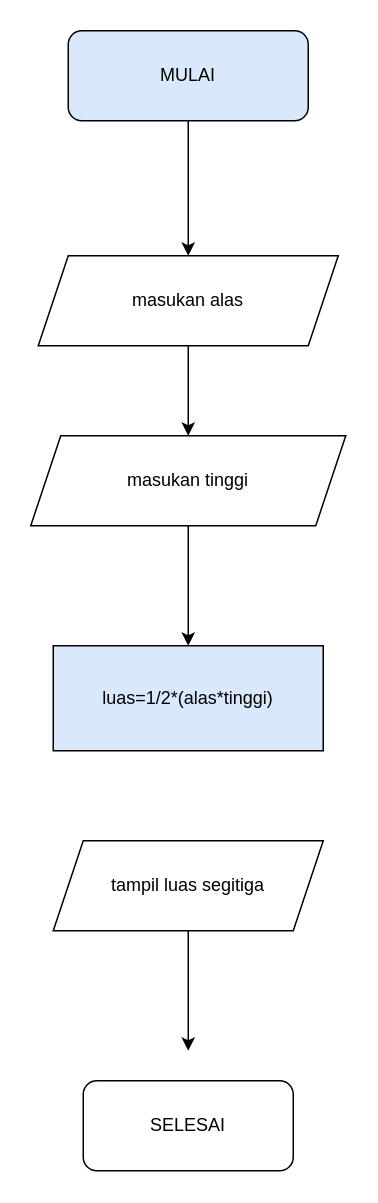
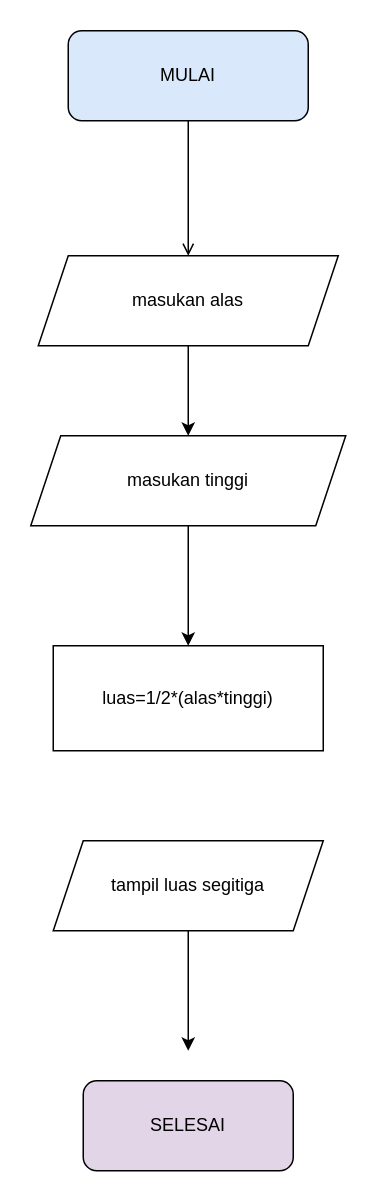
(188, 244) -> (188, 246)
(188, 698) -> (188, 698)
(188, 1126) -> (188, 1126)
